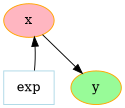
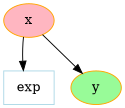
(35, 58) -> (23, 49)
